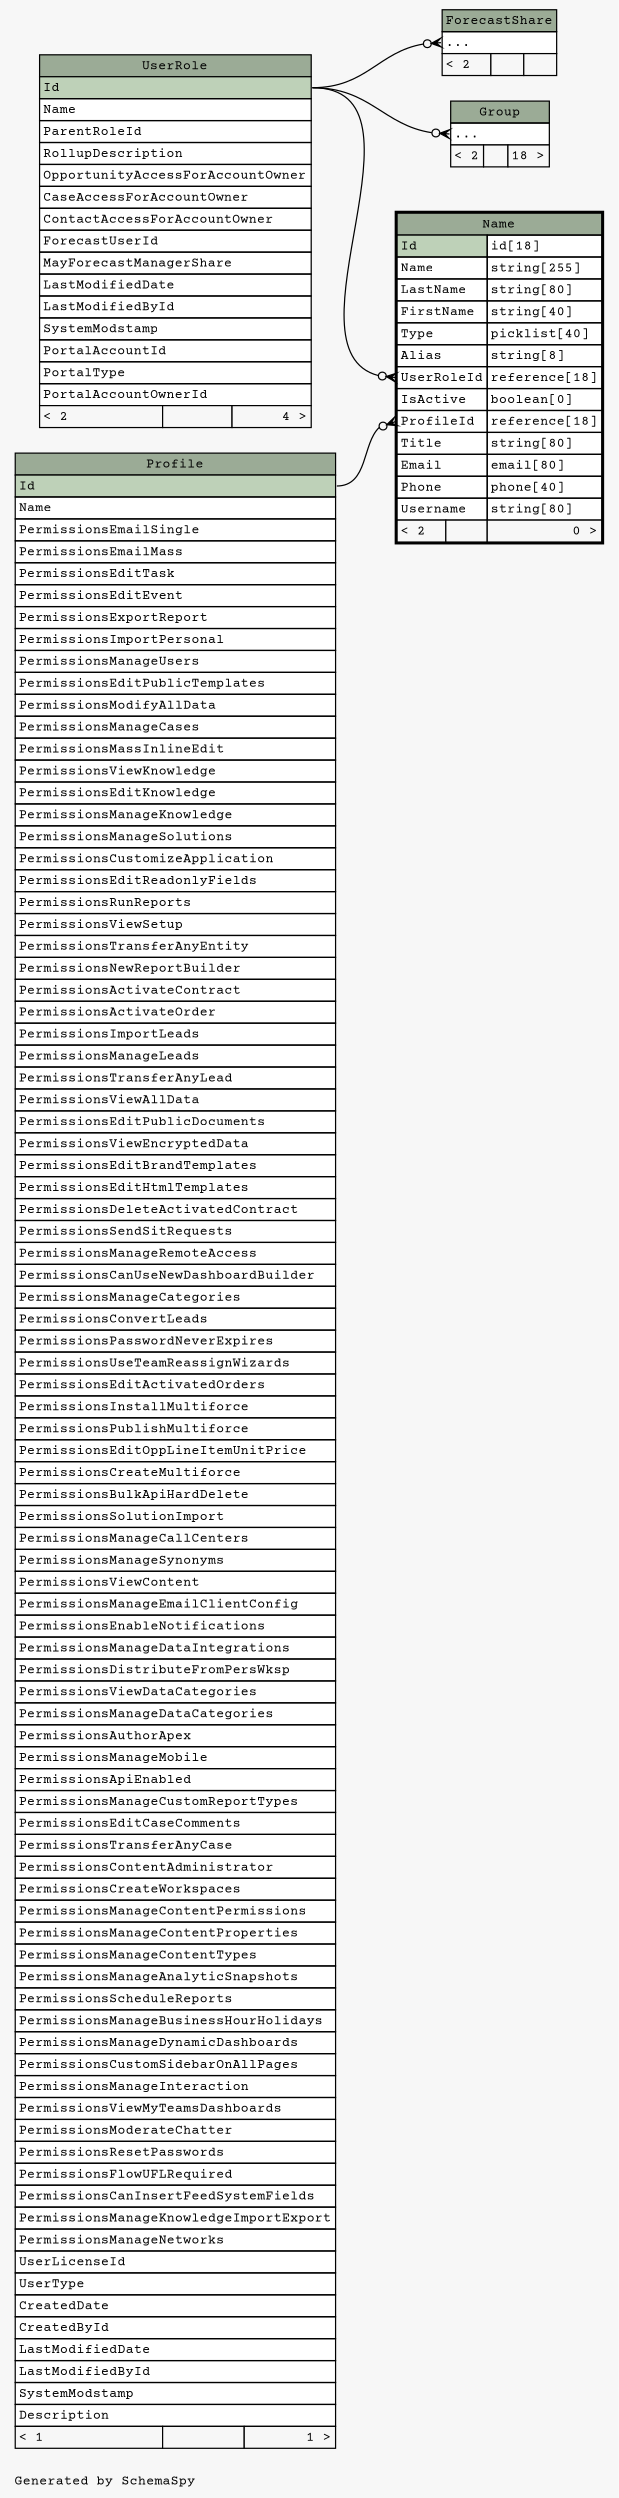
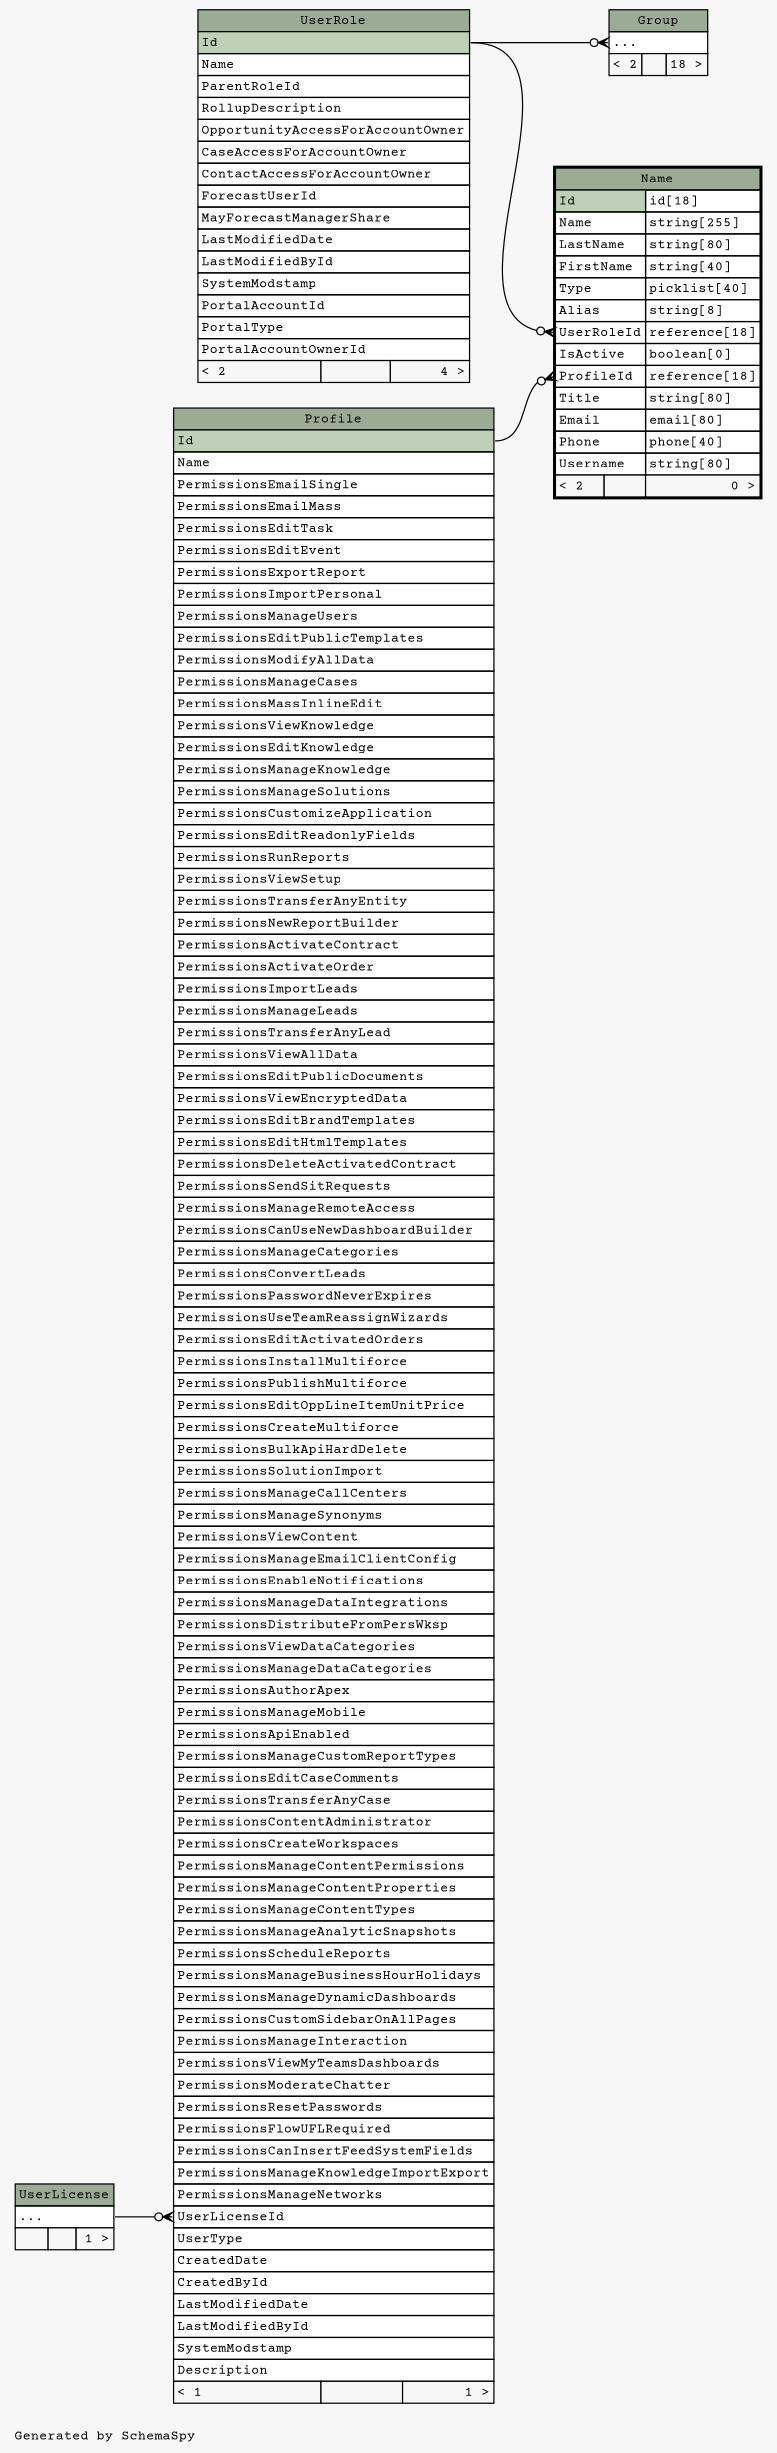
(499, 43) -> none
none -> (64, 2217)
